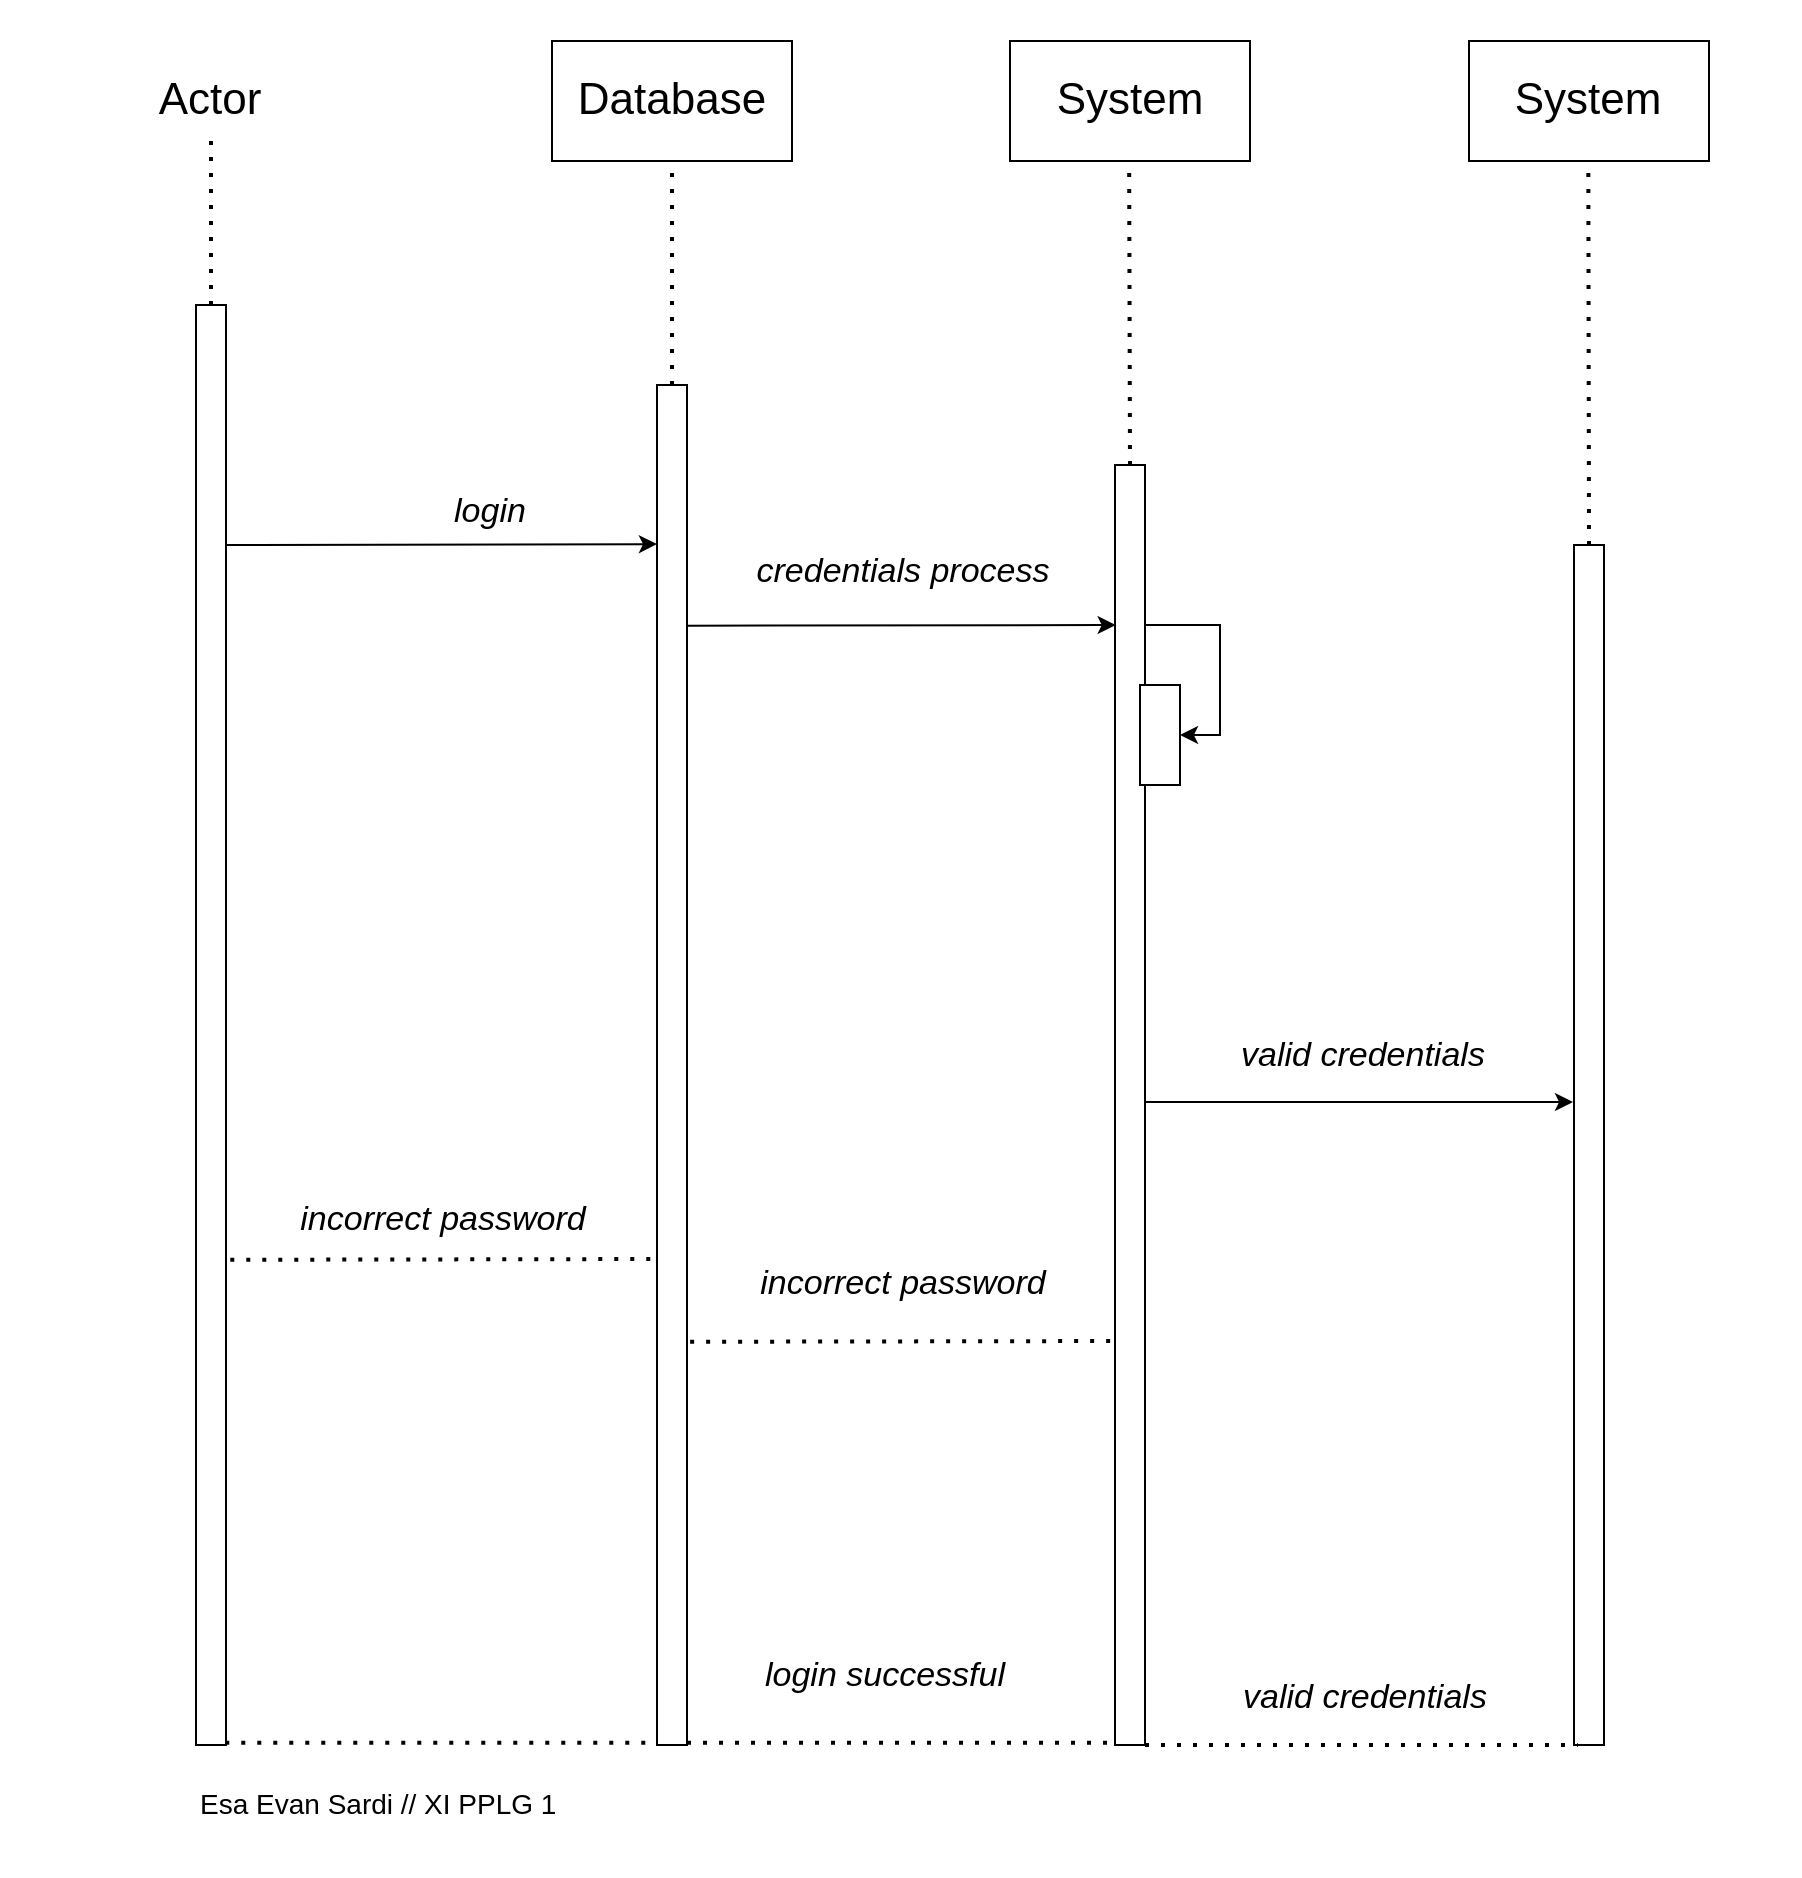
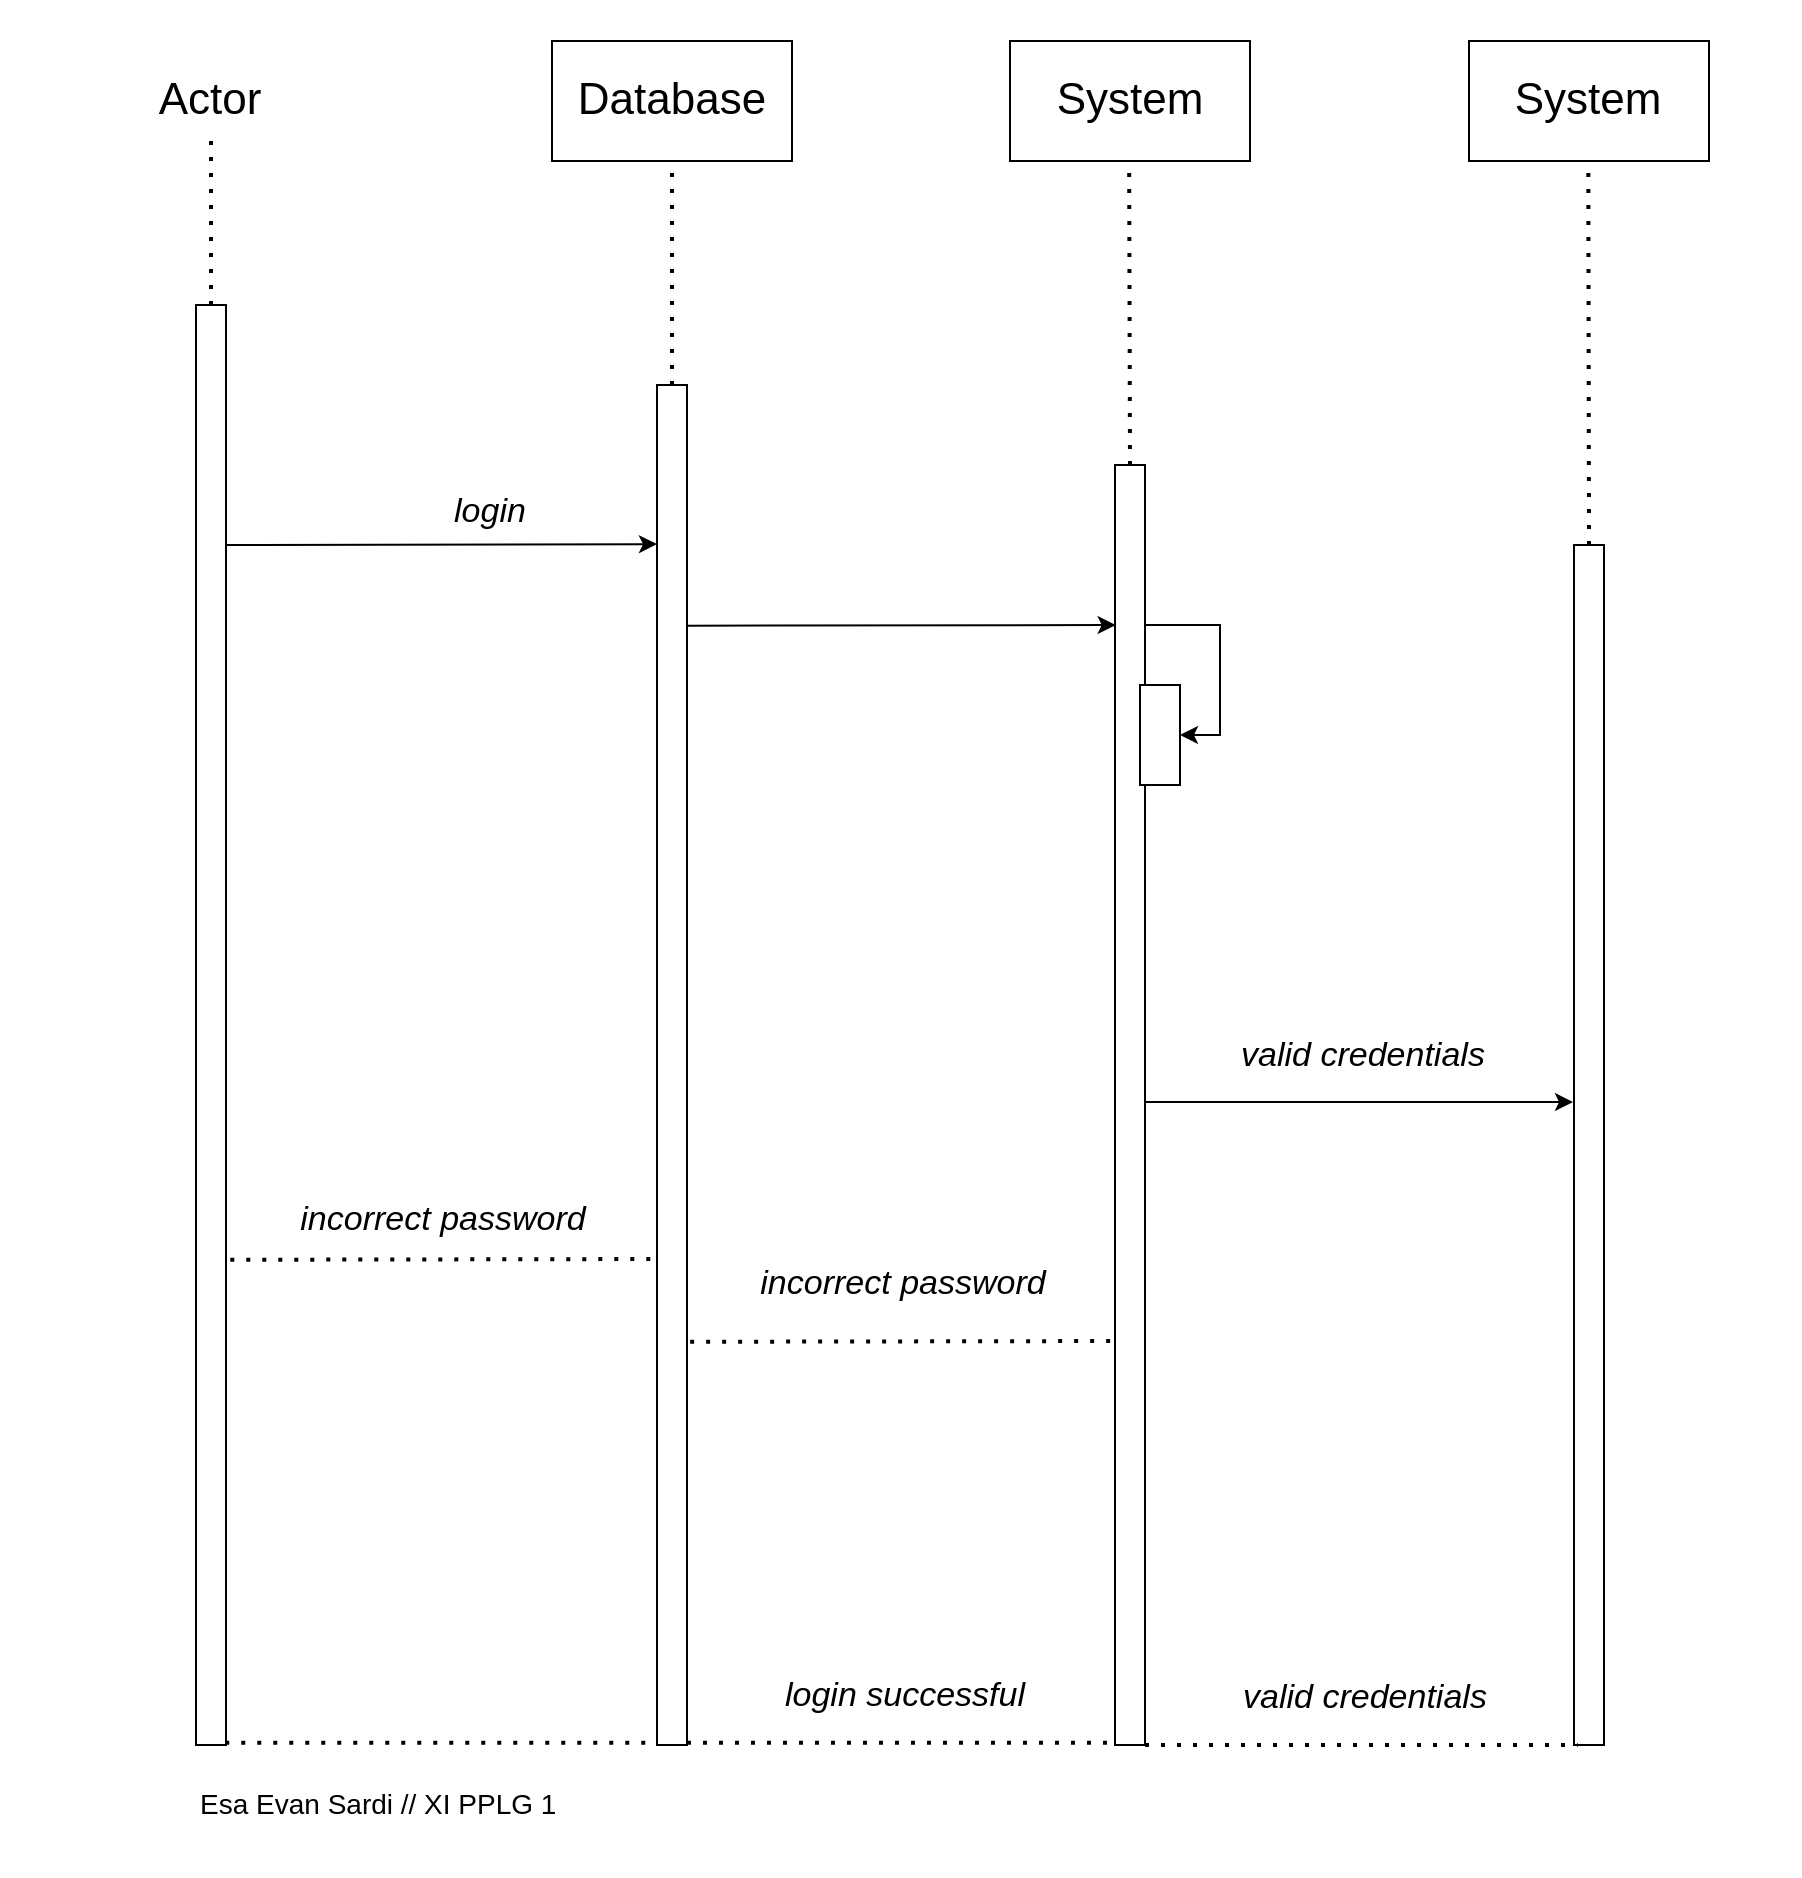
(903, 573) -> none
(886, 1677) -> (906, 1697)
